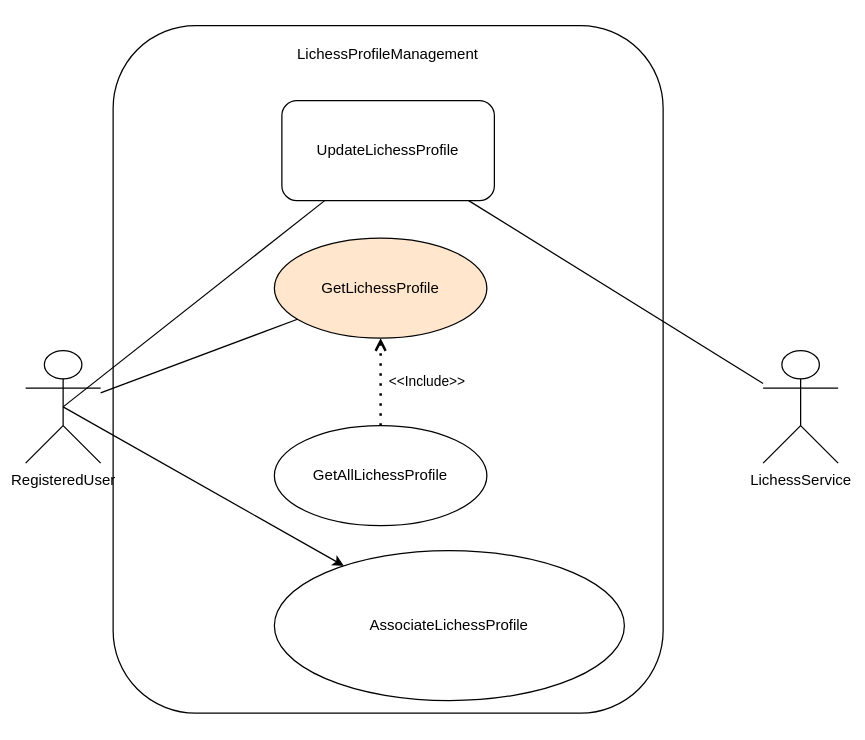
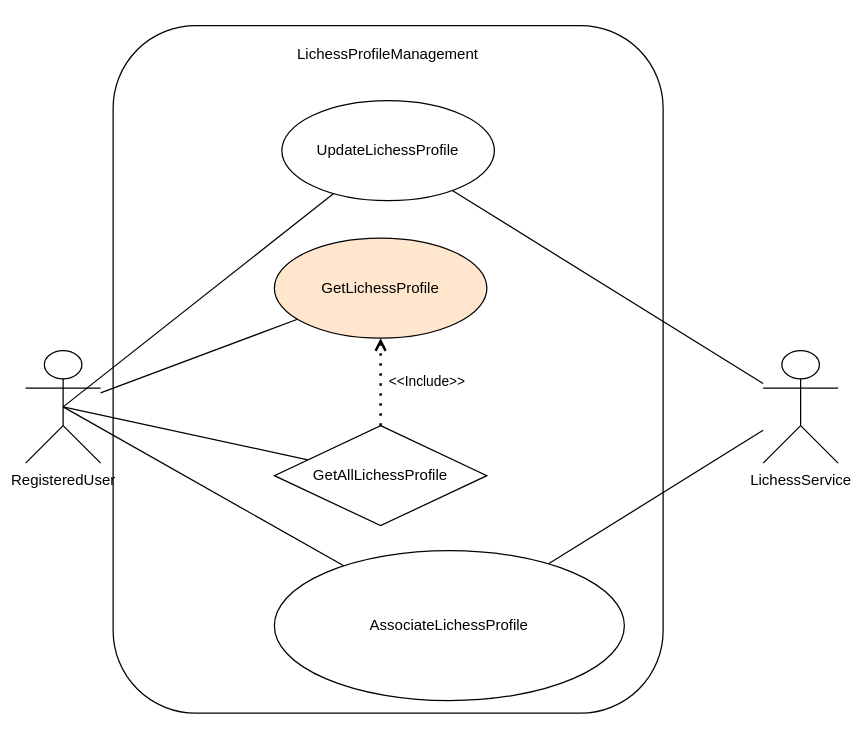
(388, 151) -> (388, 151)
none -> (188, 434)
(381, 476) -> (381, 476)
none -> (656, 497)
(335, 561) -> (338, 562)
